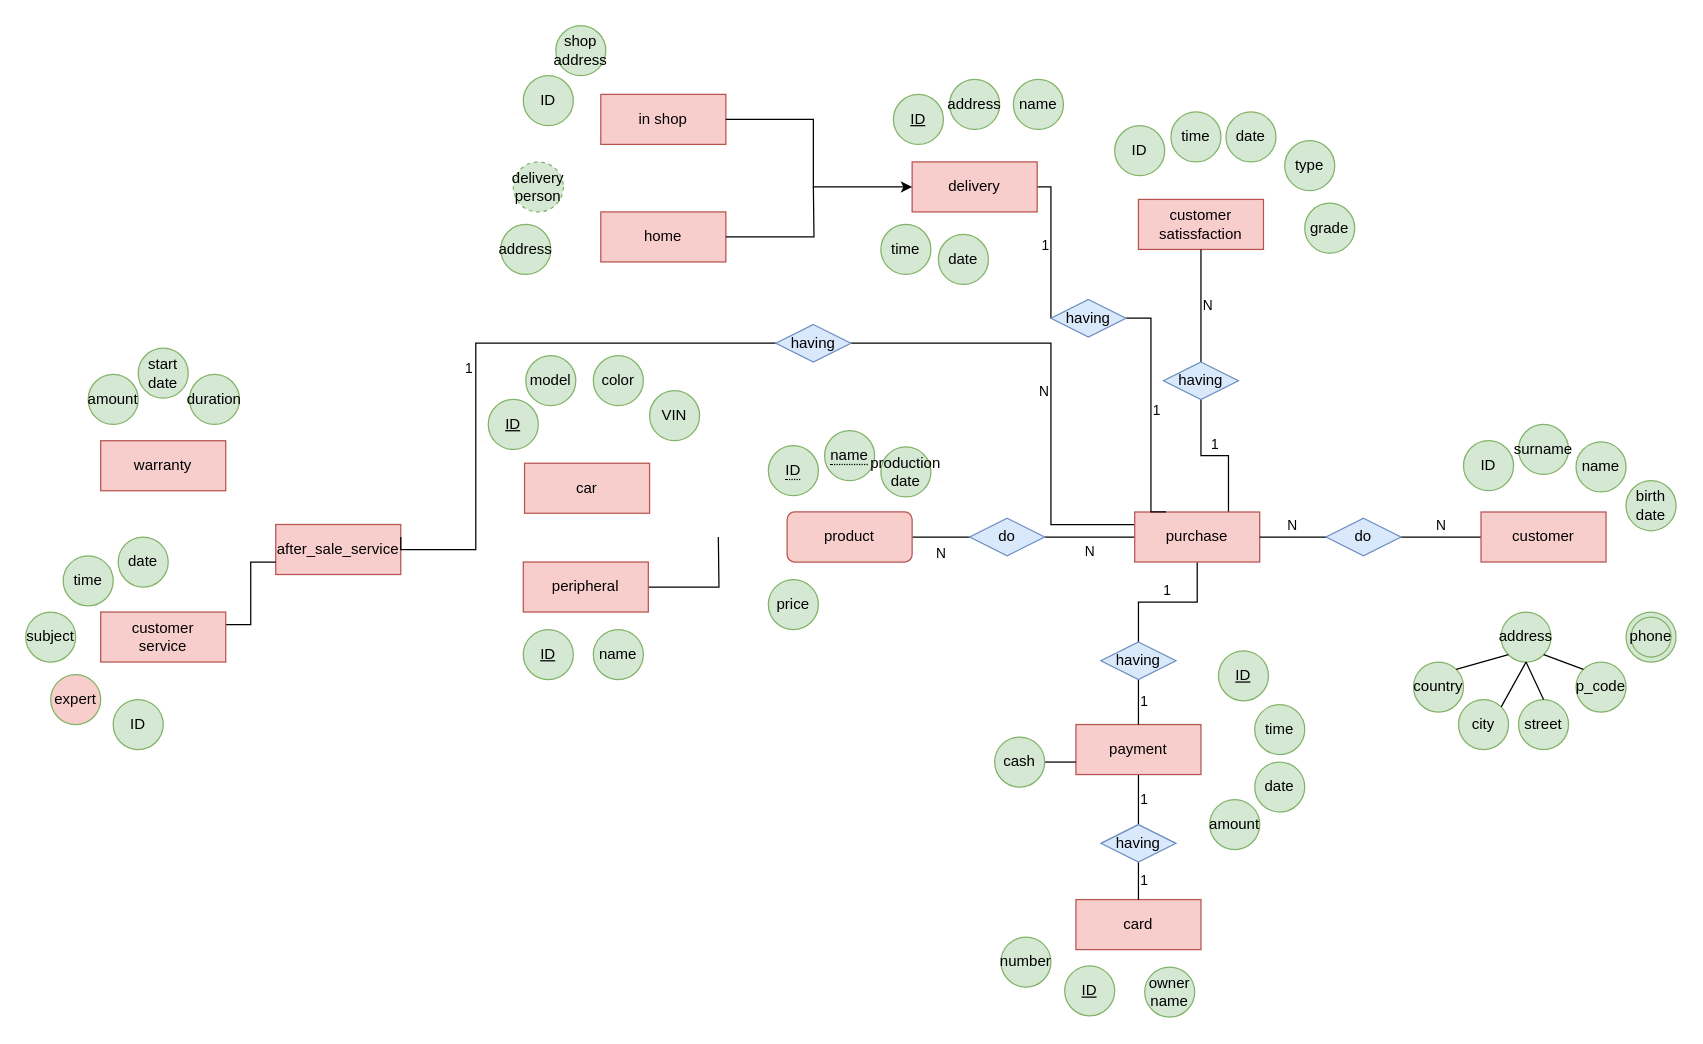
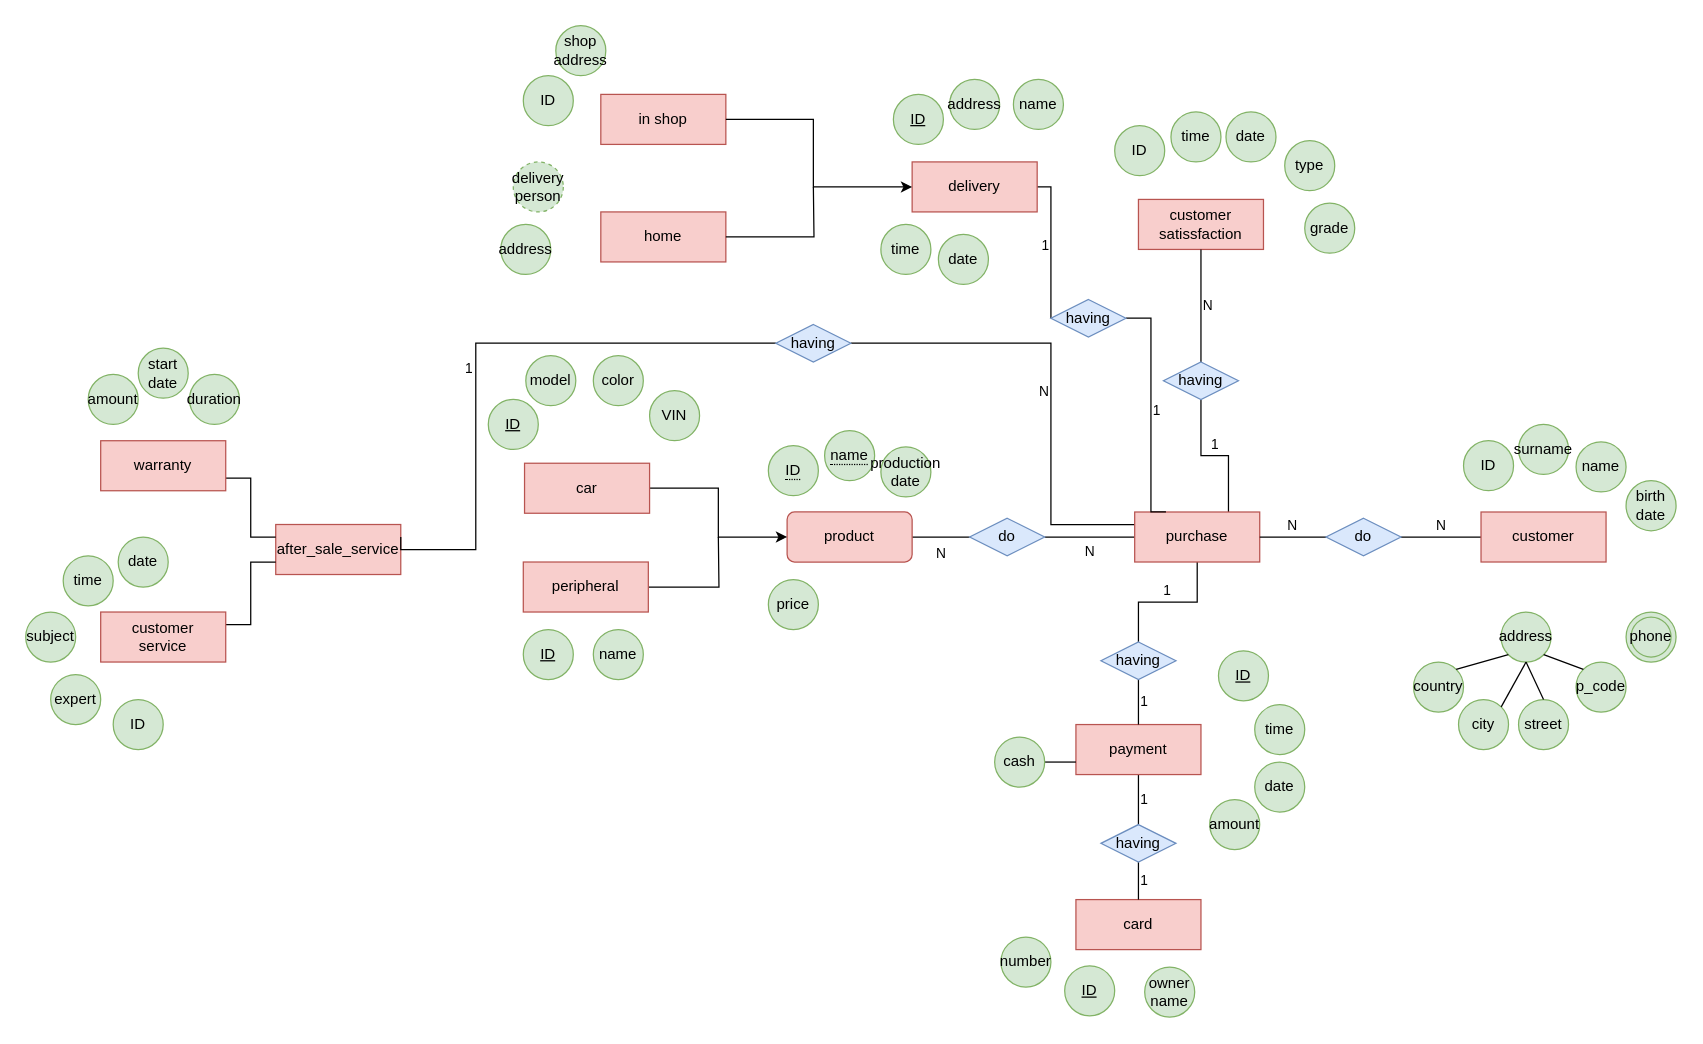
none -> (251, 508)
none -> (718, 508)
(76, 699) -> (76, 699)
